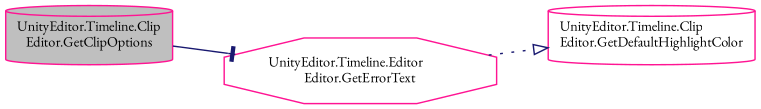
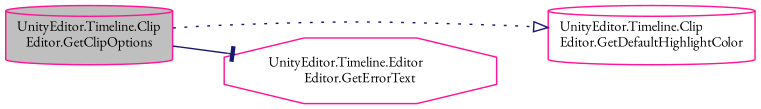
(511, 52) -> (353, 22)
